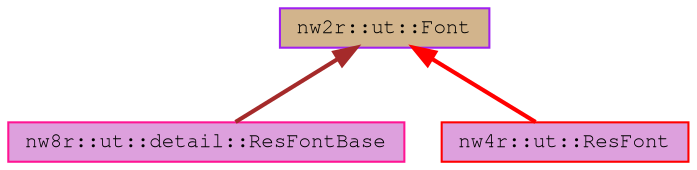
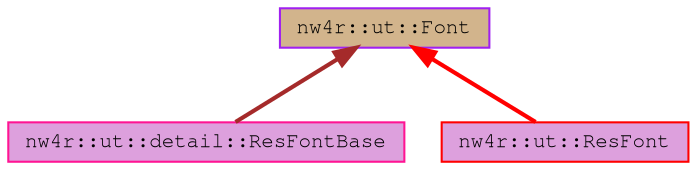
(385, 28) -> (385, 28)
(206, 142) -> (206, 142)
